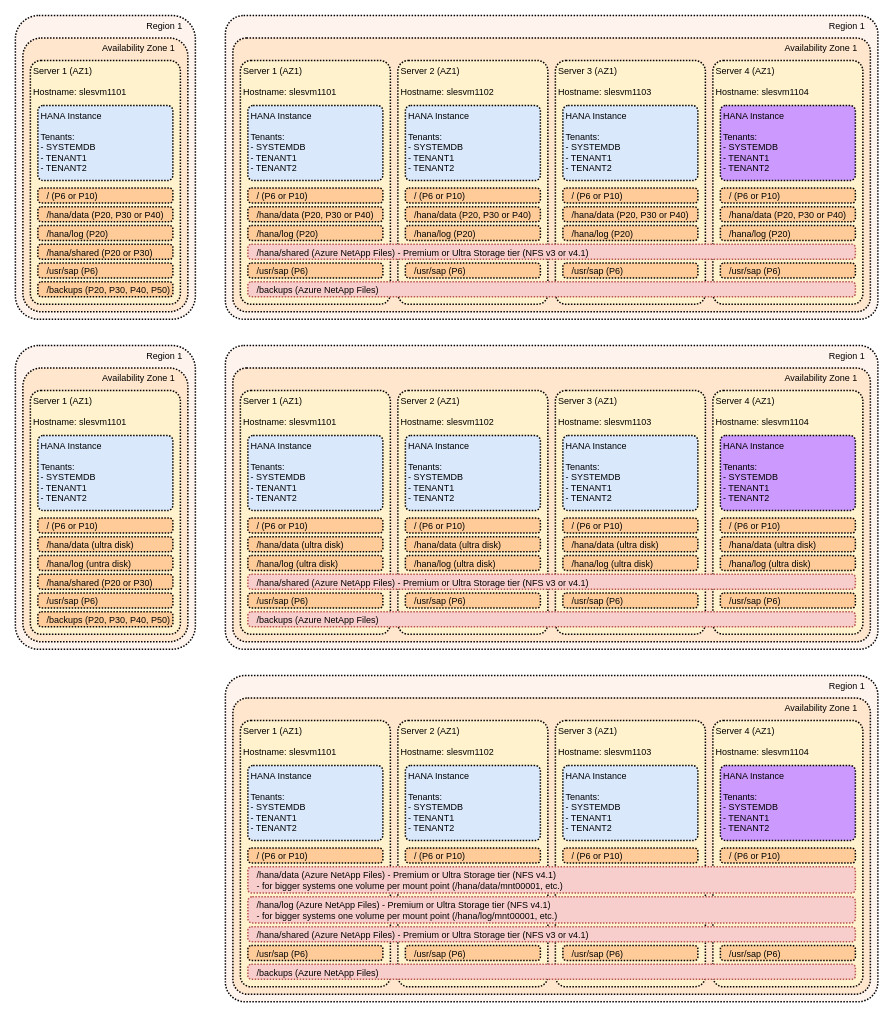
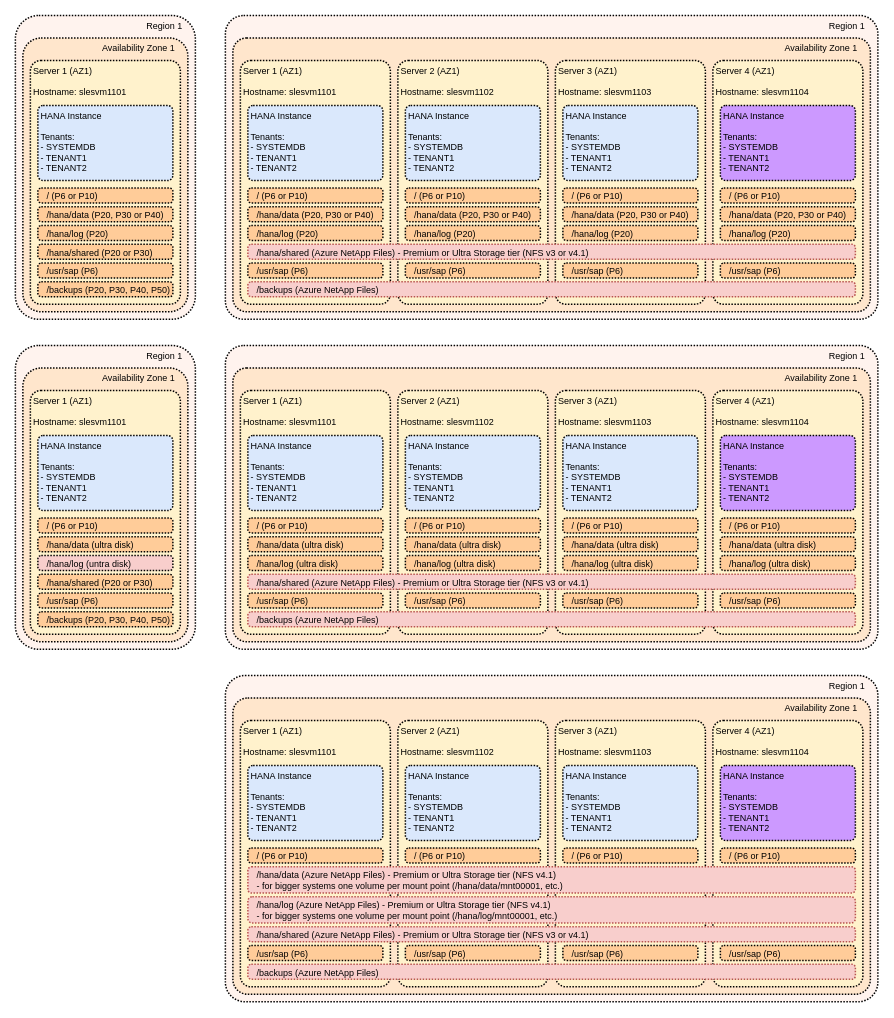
(105, 563) -> (105, 563)
